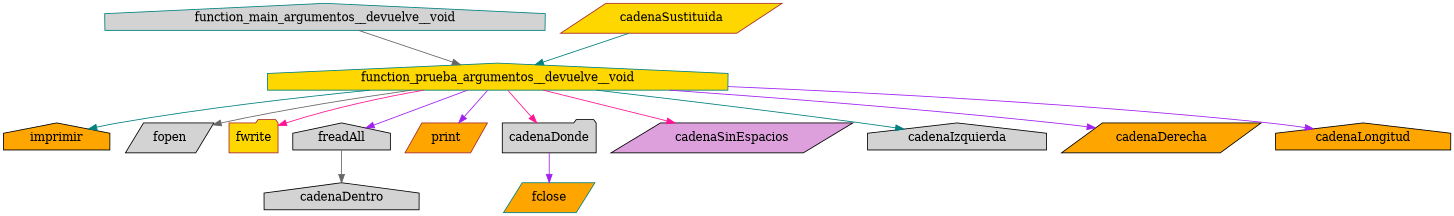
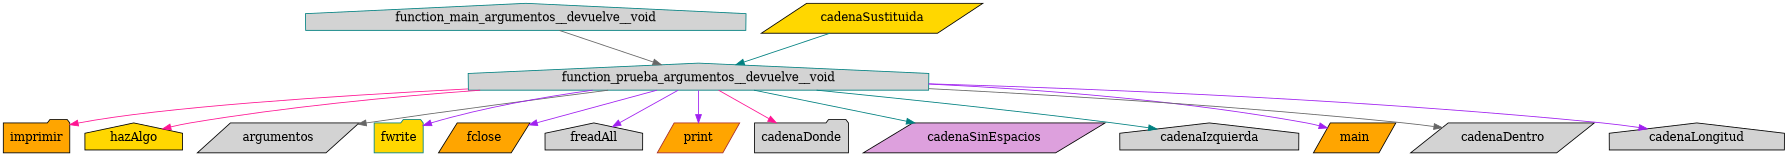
(671, 18) -> (872, 18)
(498, 78) -> (698, 78)
(354, 104) -> (511, 104)
(233, 106) -> (273, 101)
(605, 106) -> (830, 106)
(57, 138) -> (37, 138)
none -> (134, 138)
(170, 138) -> (278, 138)
(254, 138) -> (399, 138)
(1161, 138) -> (1355, 138)
(1363, 138) -> (1697, 138)
(342, 162) -> (1270, 111)
(549, 164) -> (597, 106)
(342, 198) -> (1502, 138)
(549, 198) -> (484, 138)
